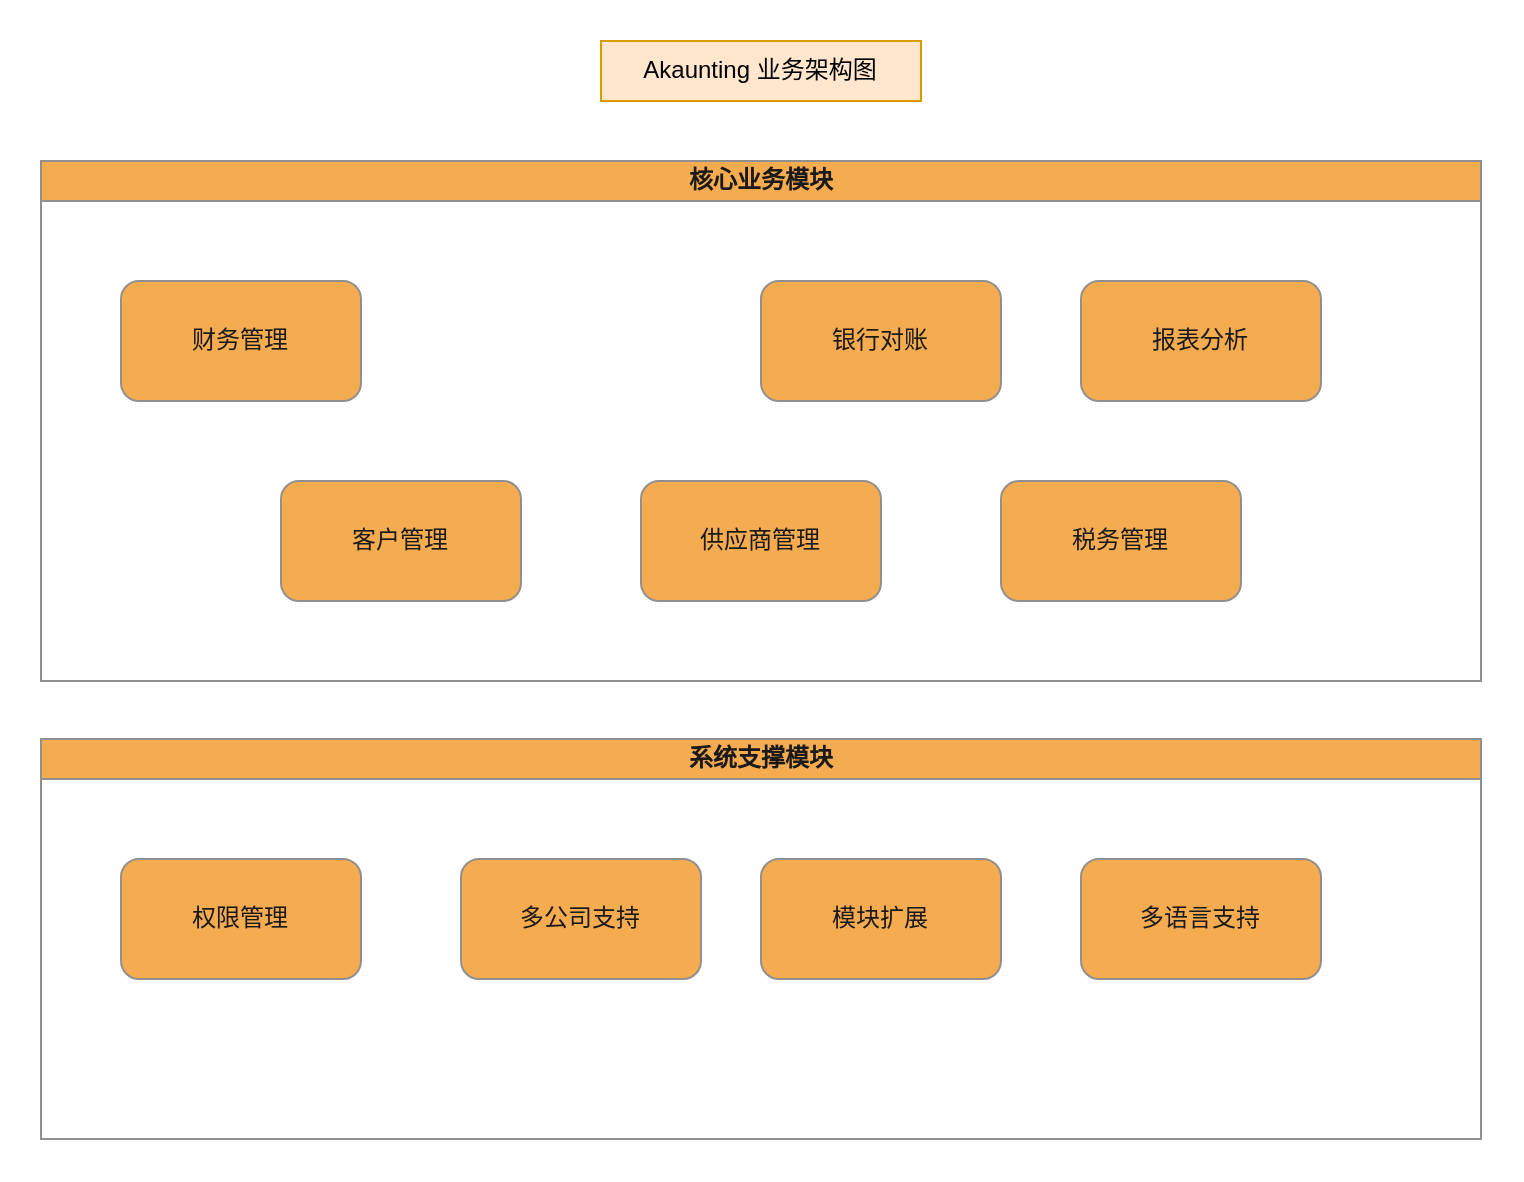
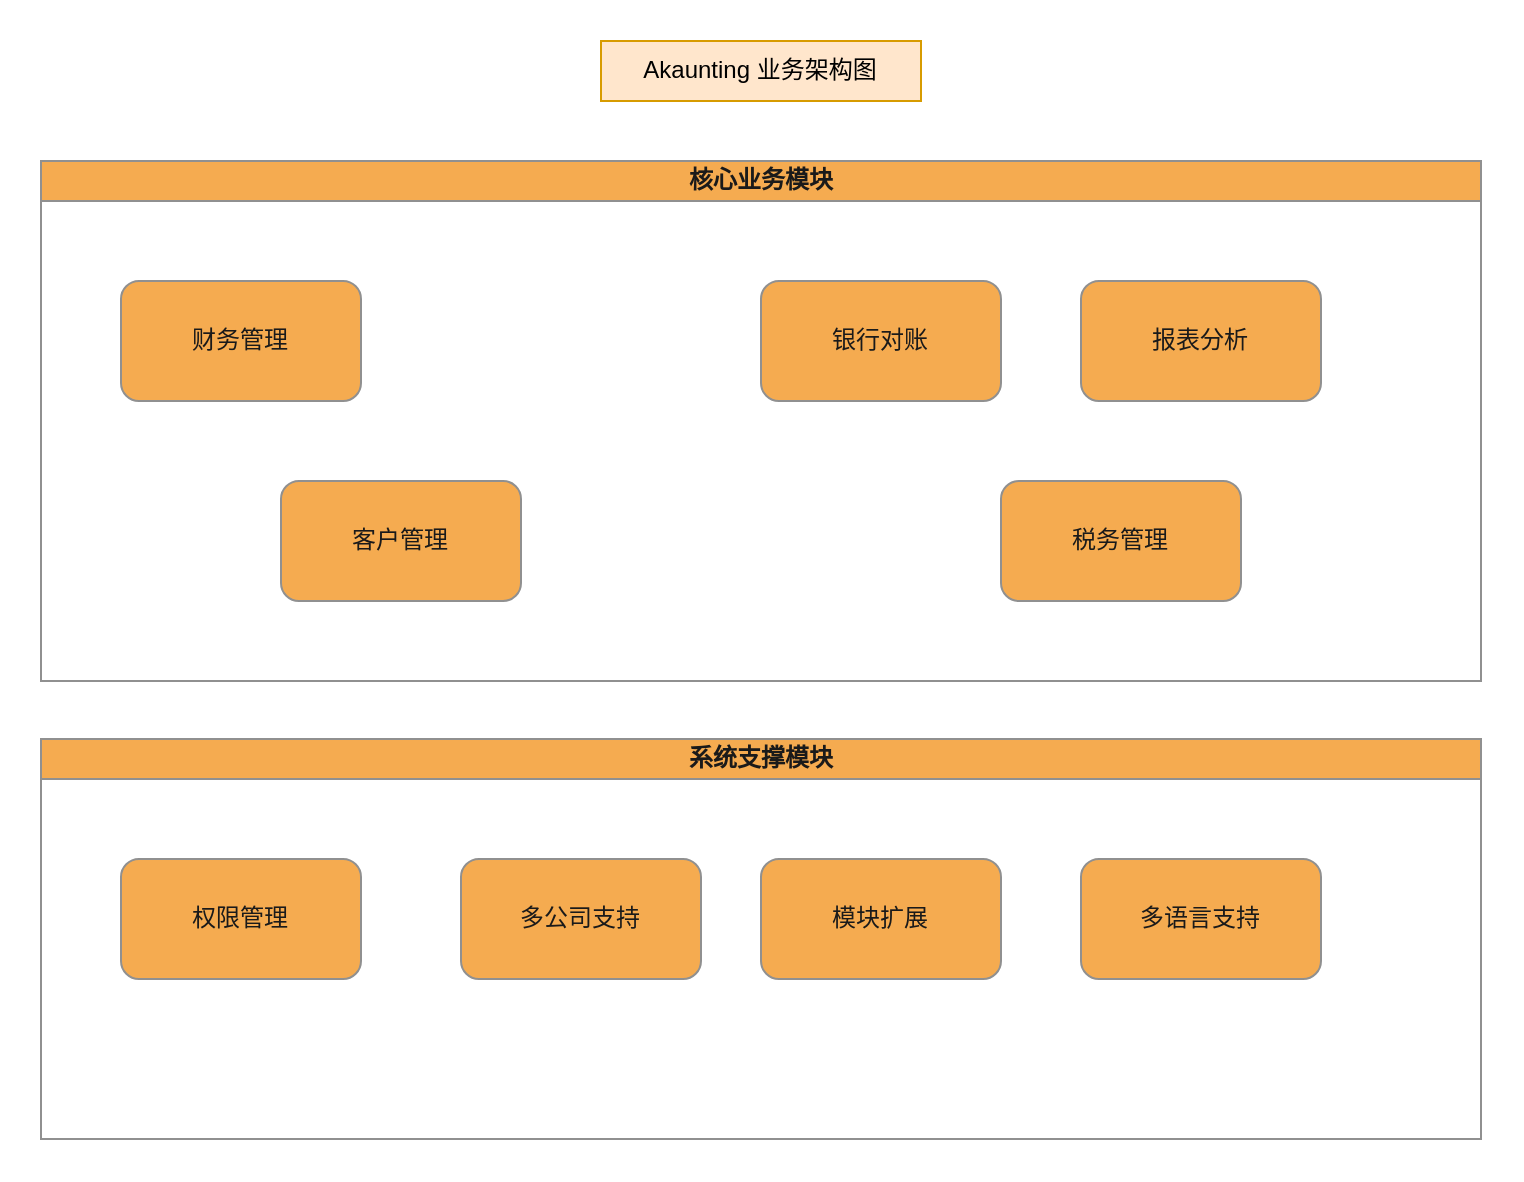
(761, 541) -> none
